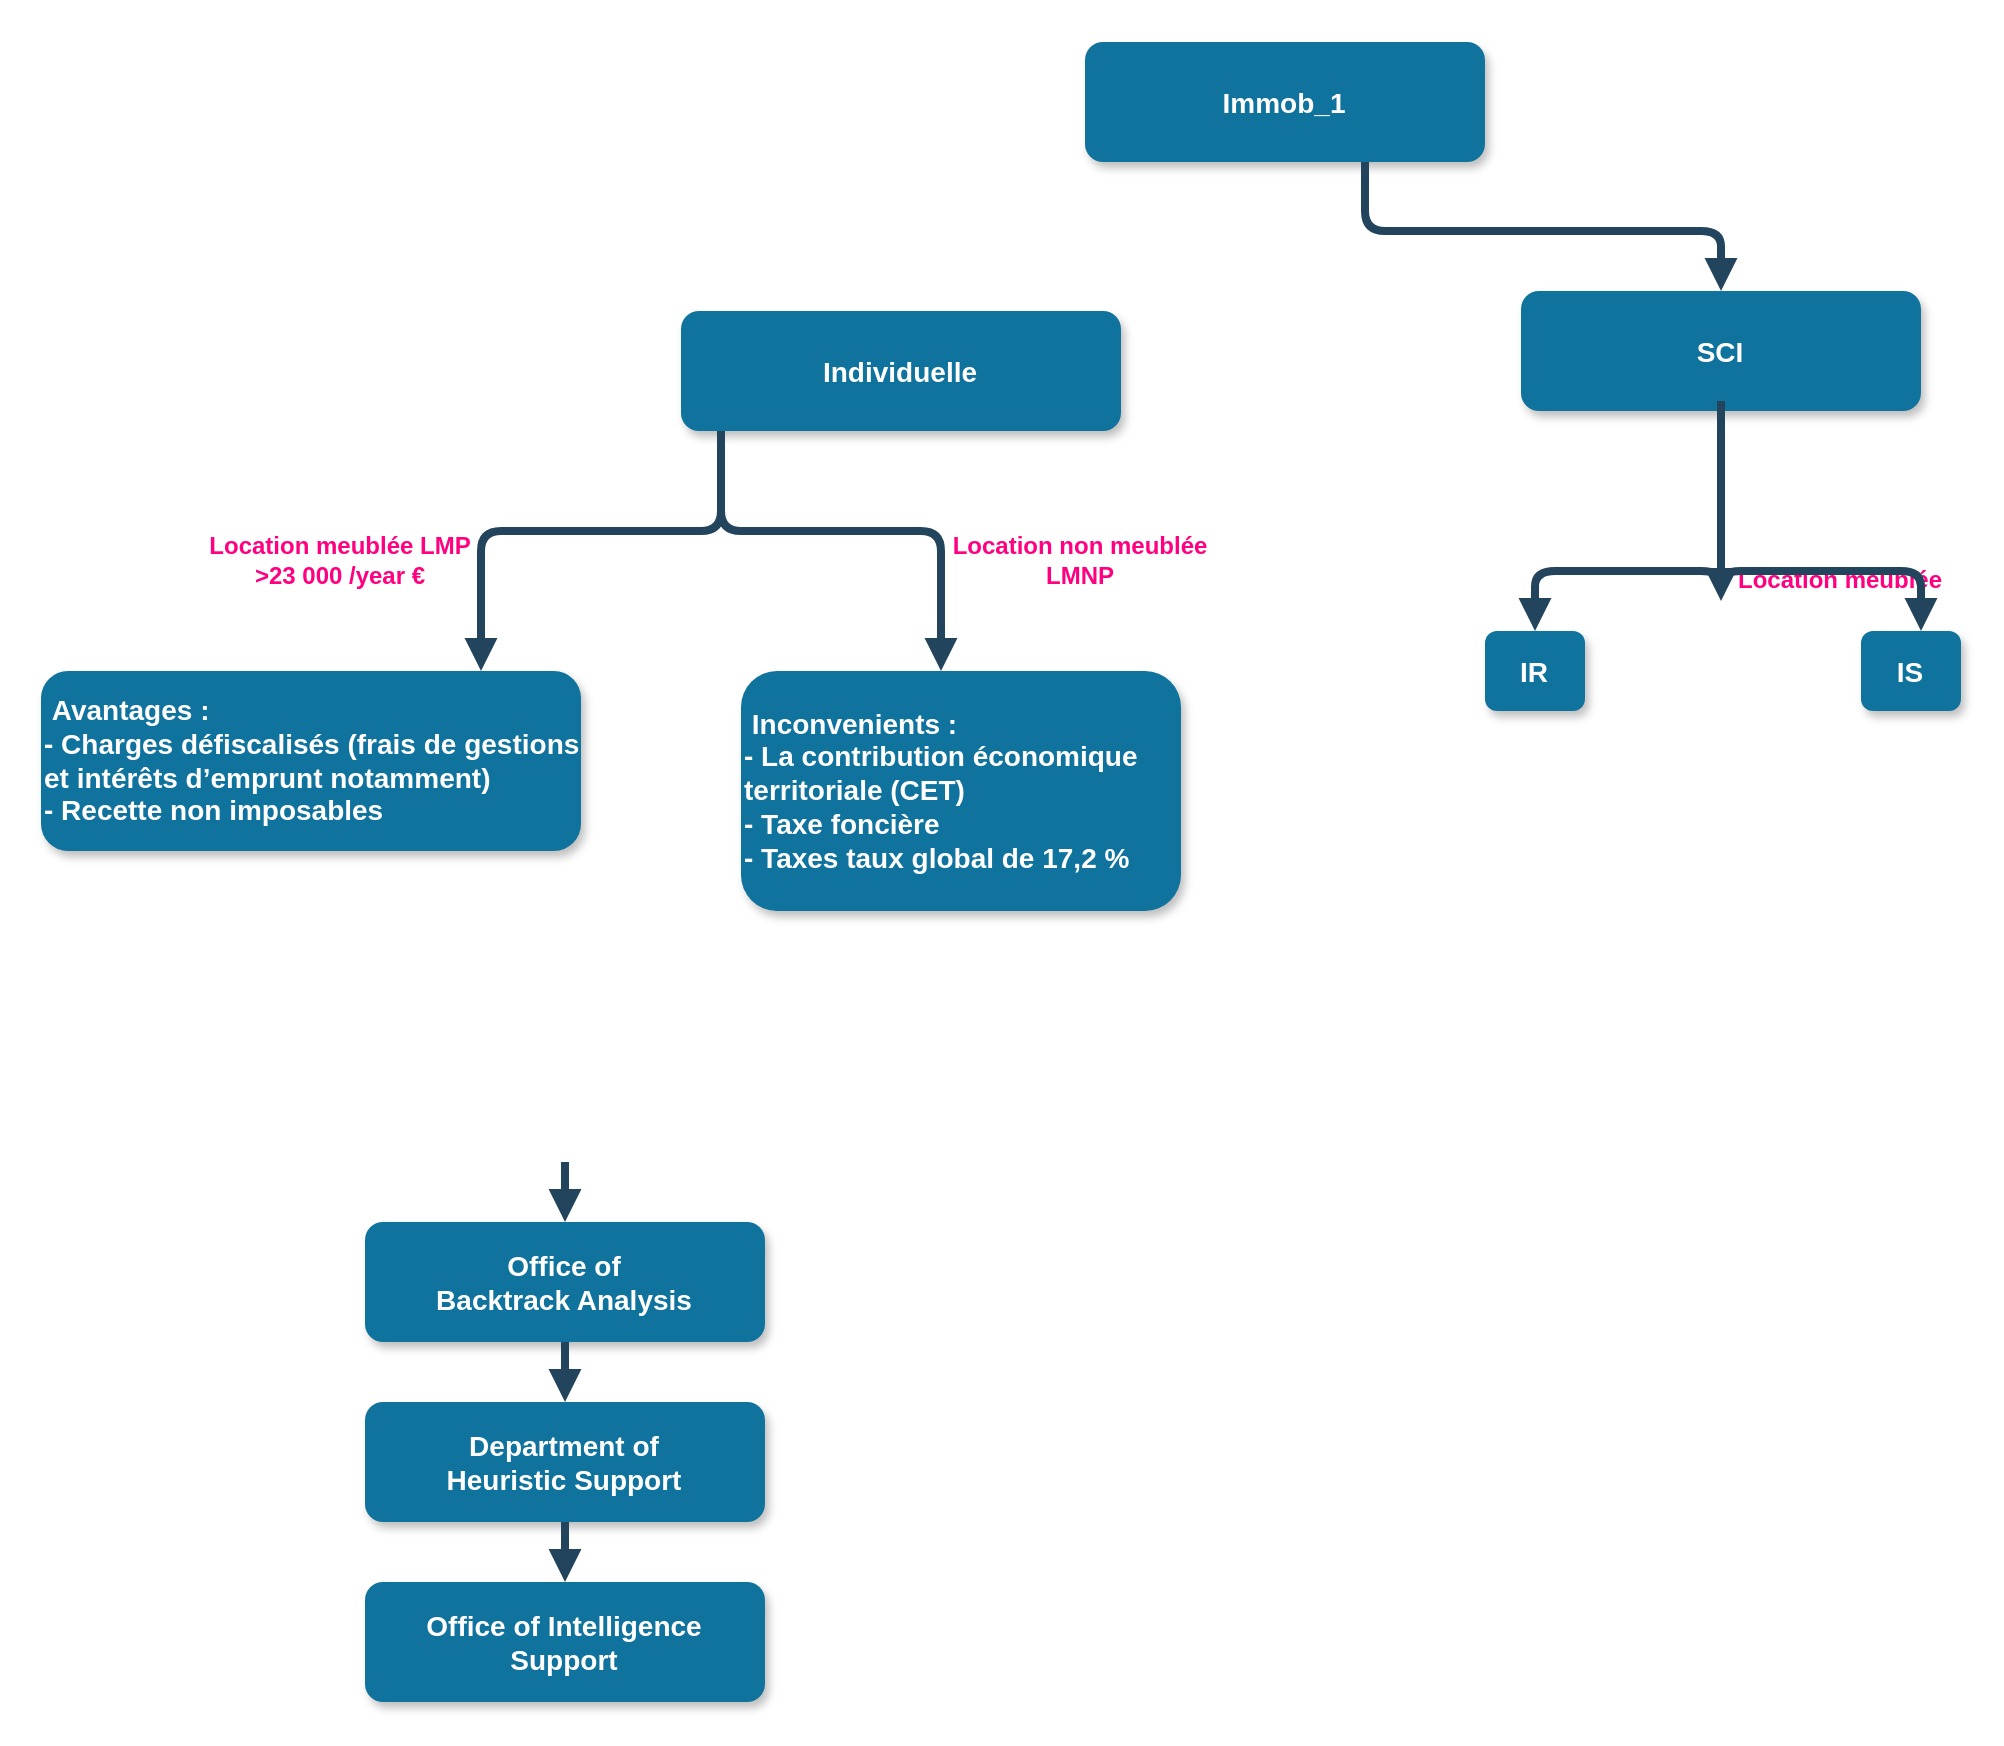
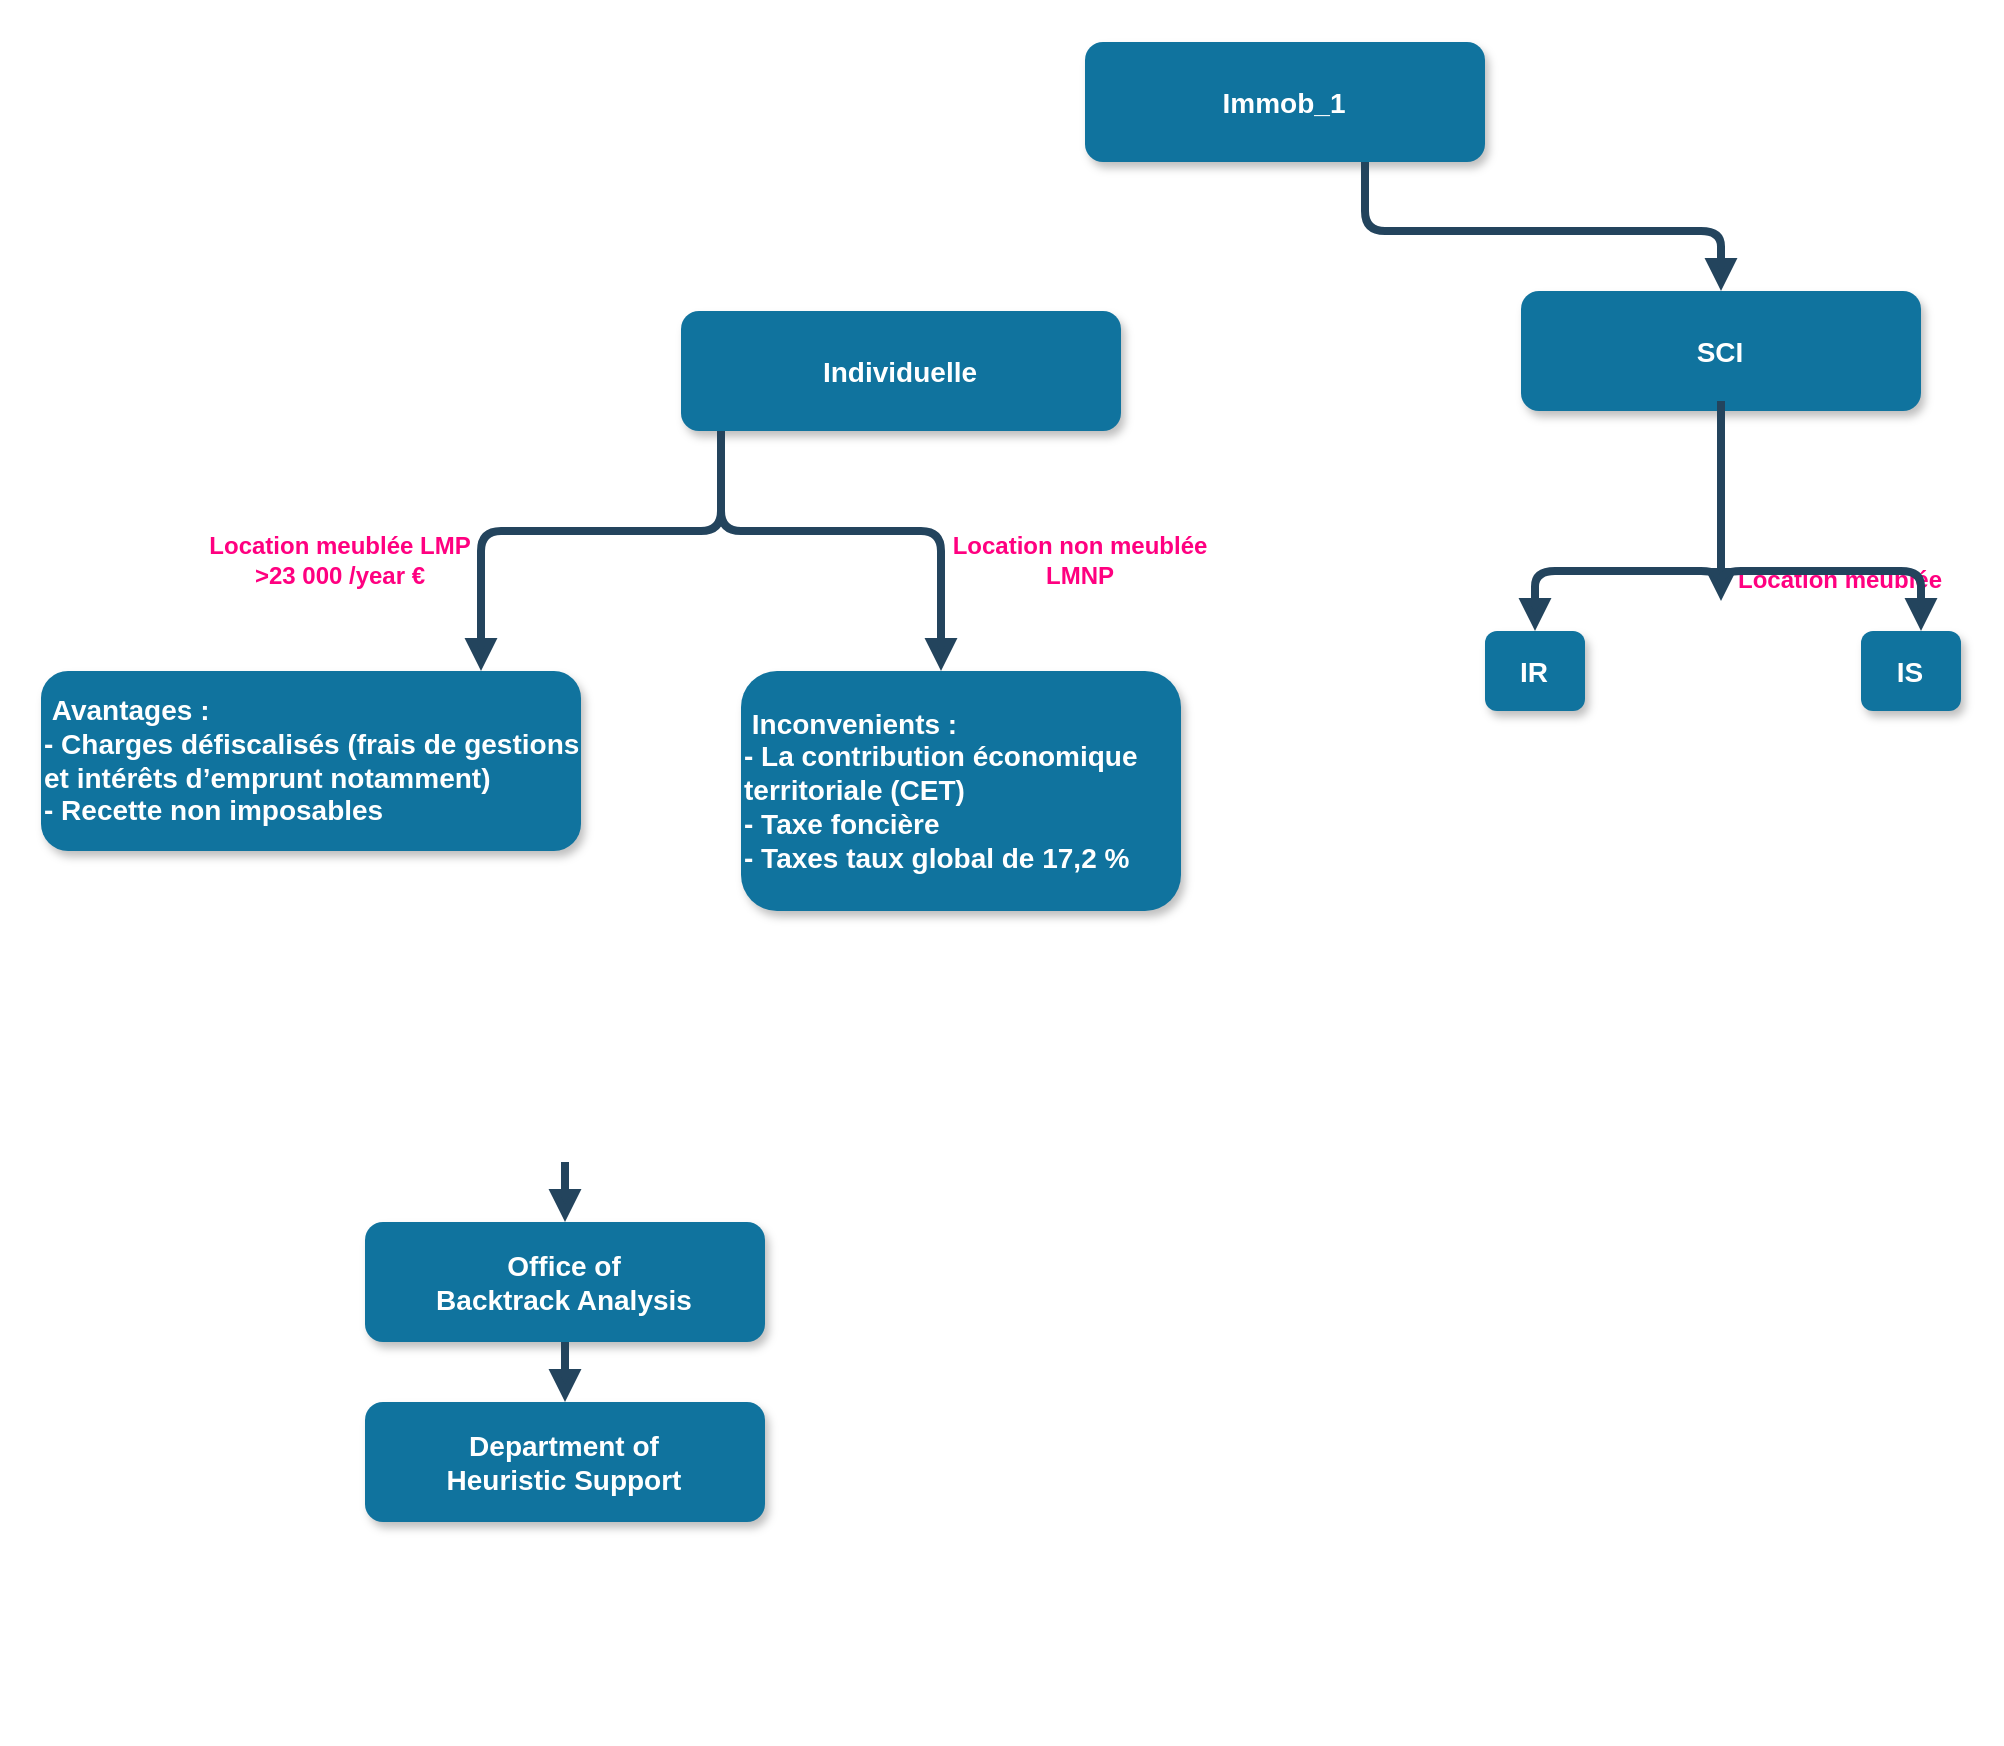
(565, 1538) -> none
(565, 1642) -> none
